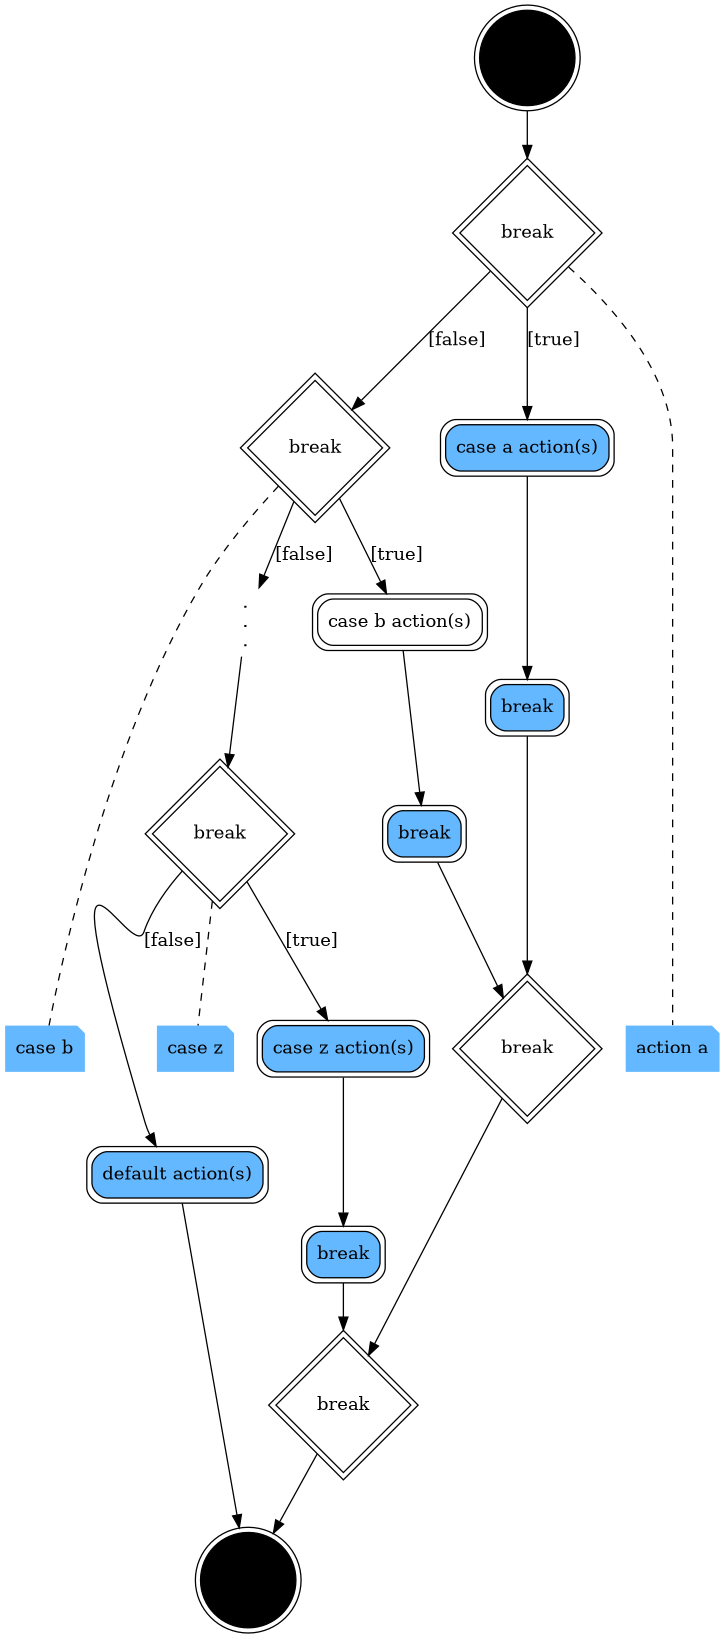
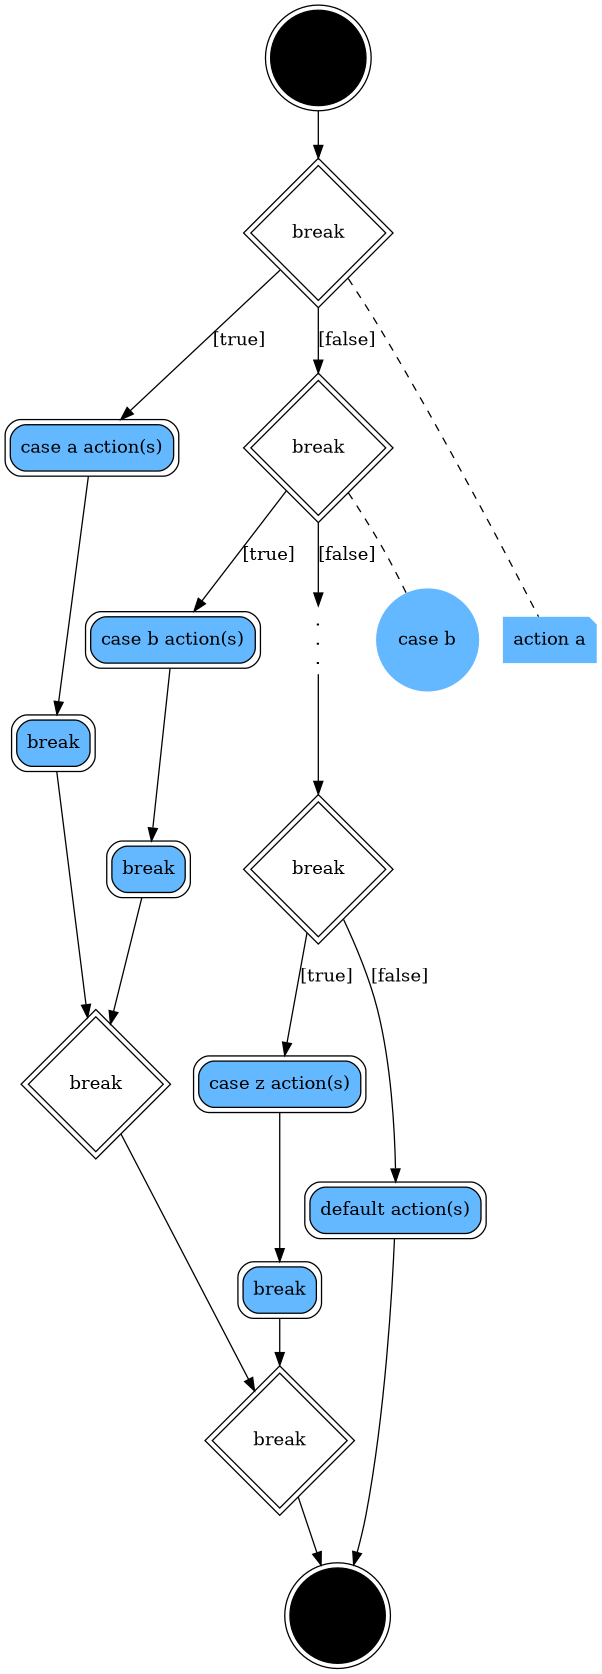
(400, 622) -> (173, 640)
(45, 1049) -> (428, 640)
(195, 1049) -> none
